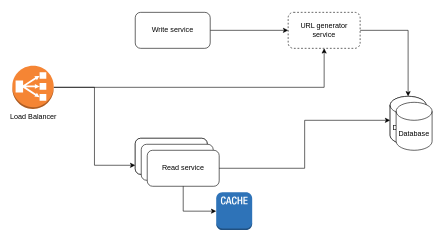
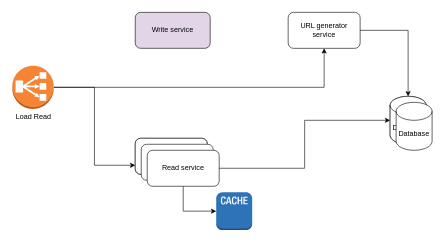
(173, 30) -> (173, 30)
(282, 30) -> none
(324, 30) -> (324, 30)
(34, 117) -> (34, 117)
